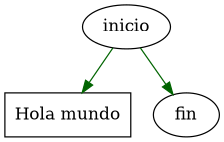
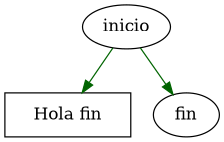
(68, 115) -> (68, 115)
